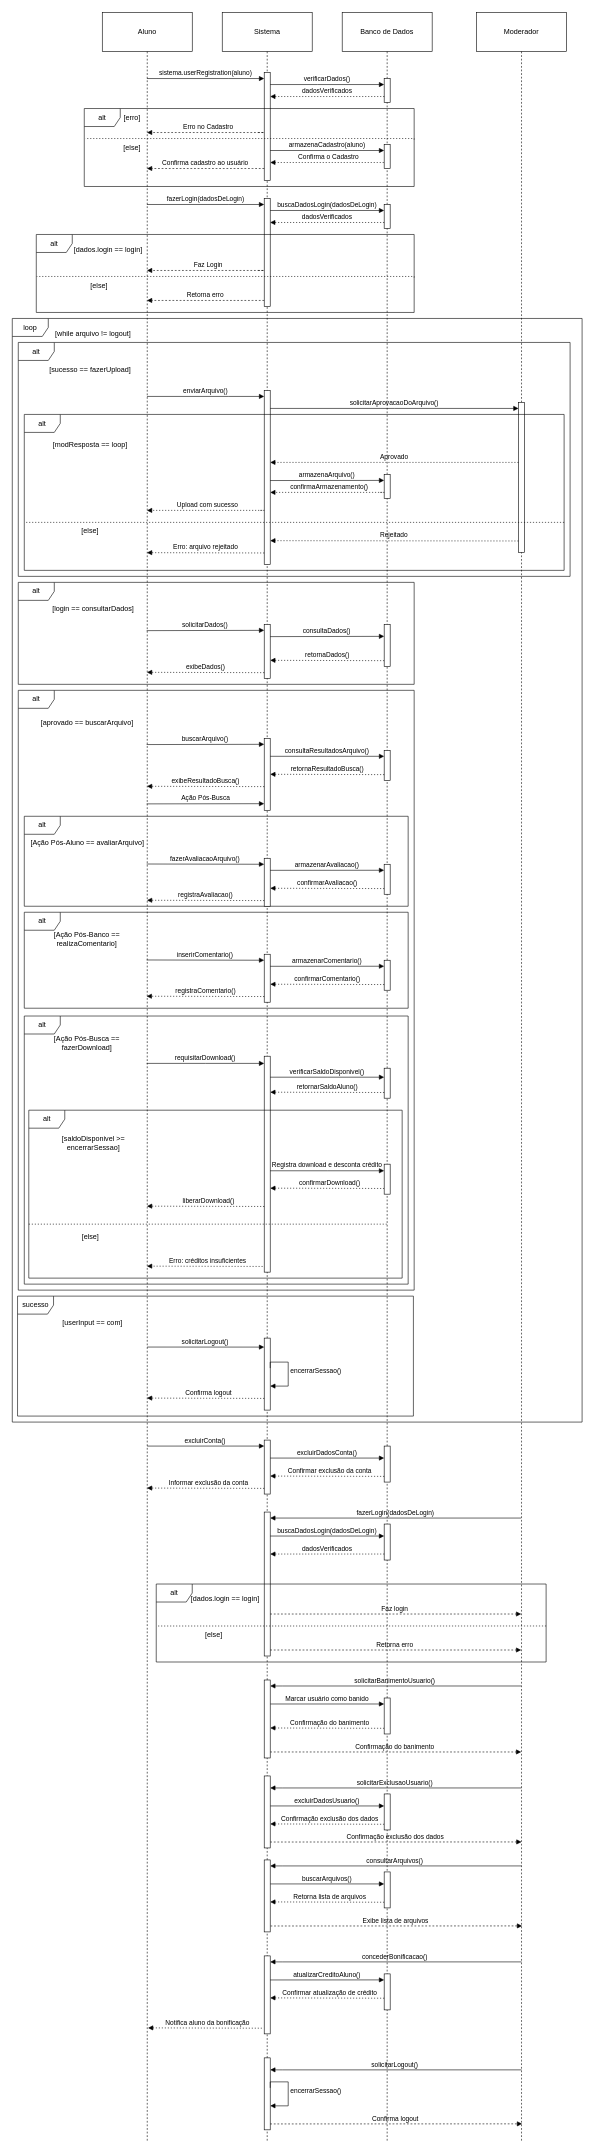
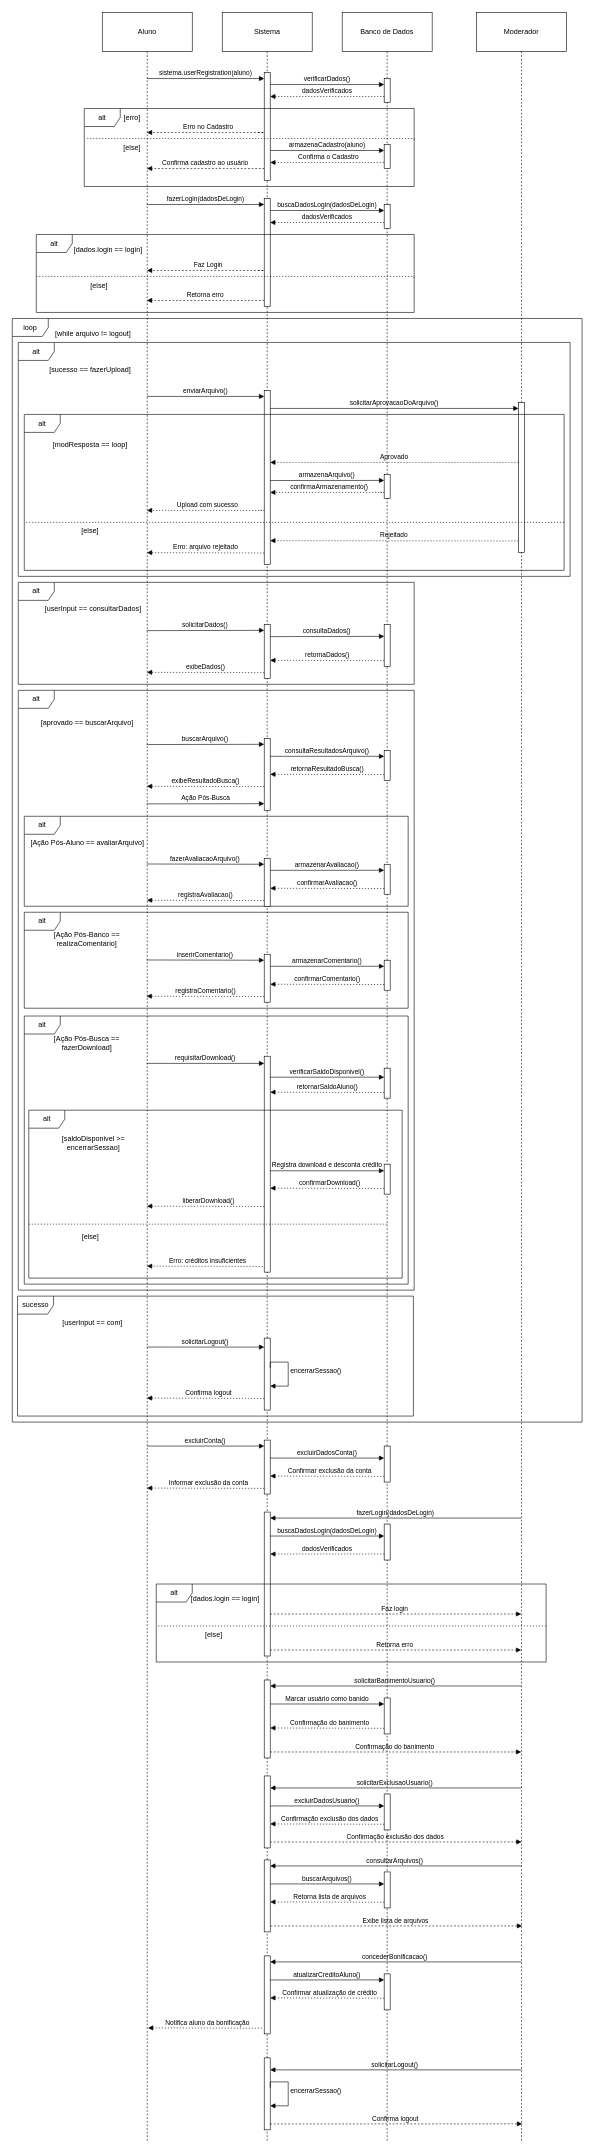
(93, 609) -> (93, 609)
